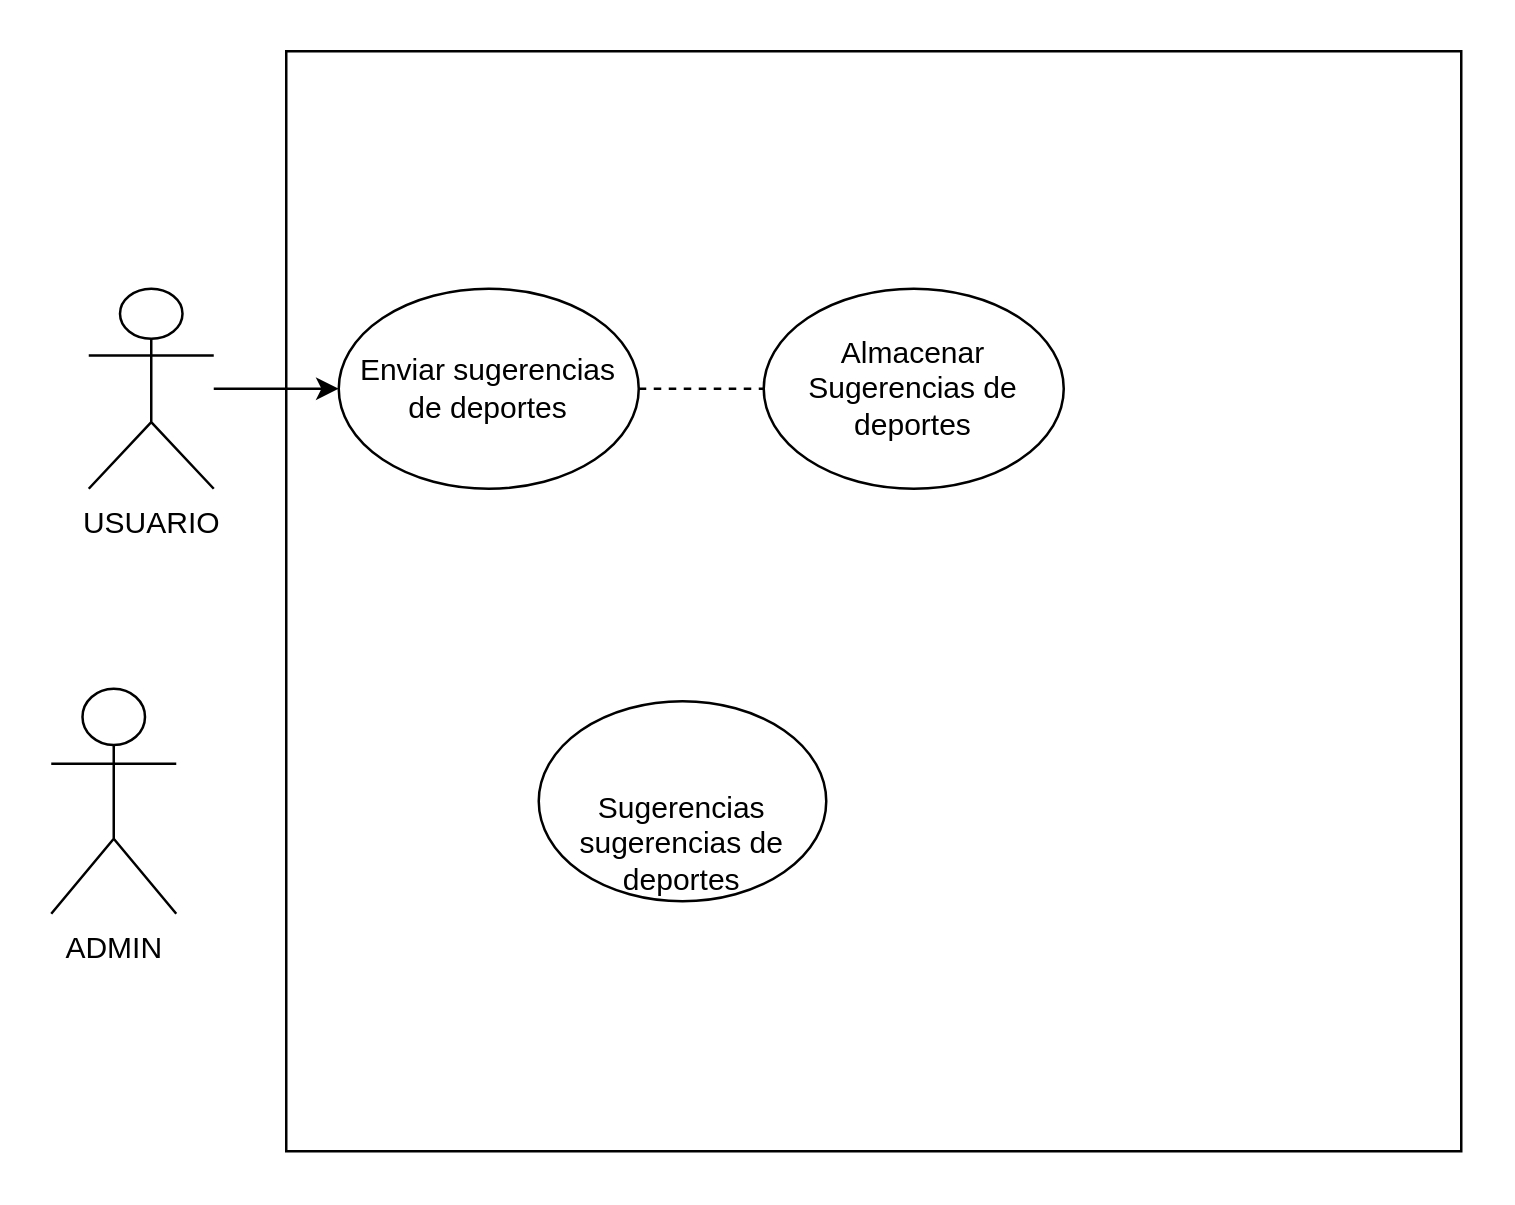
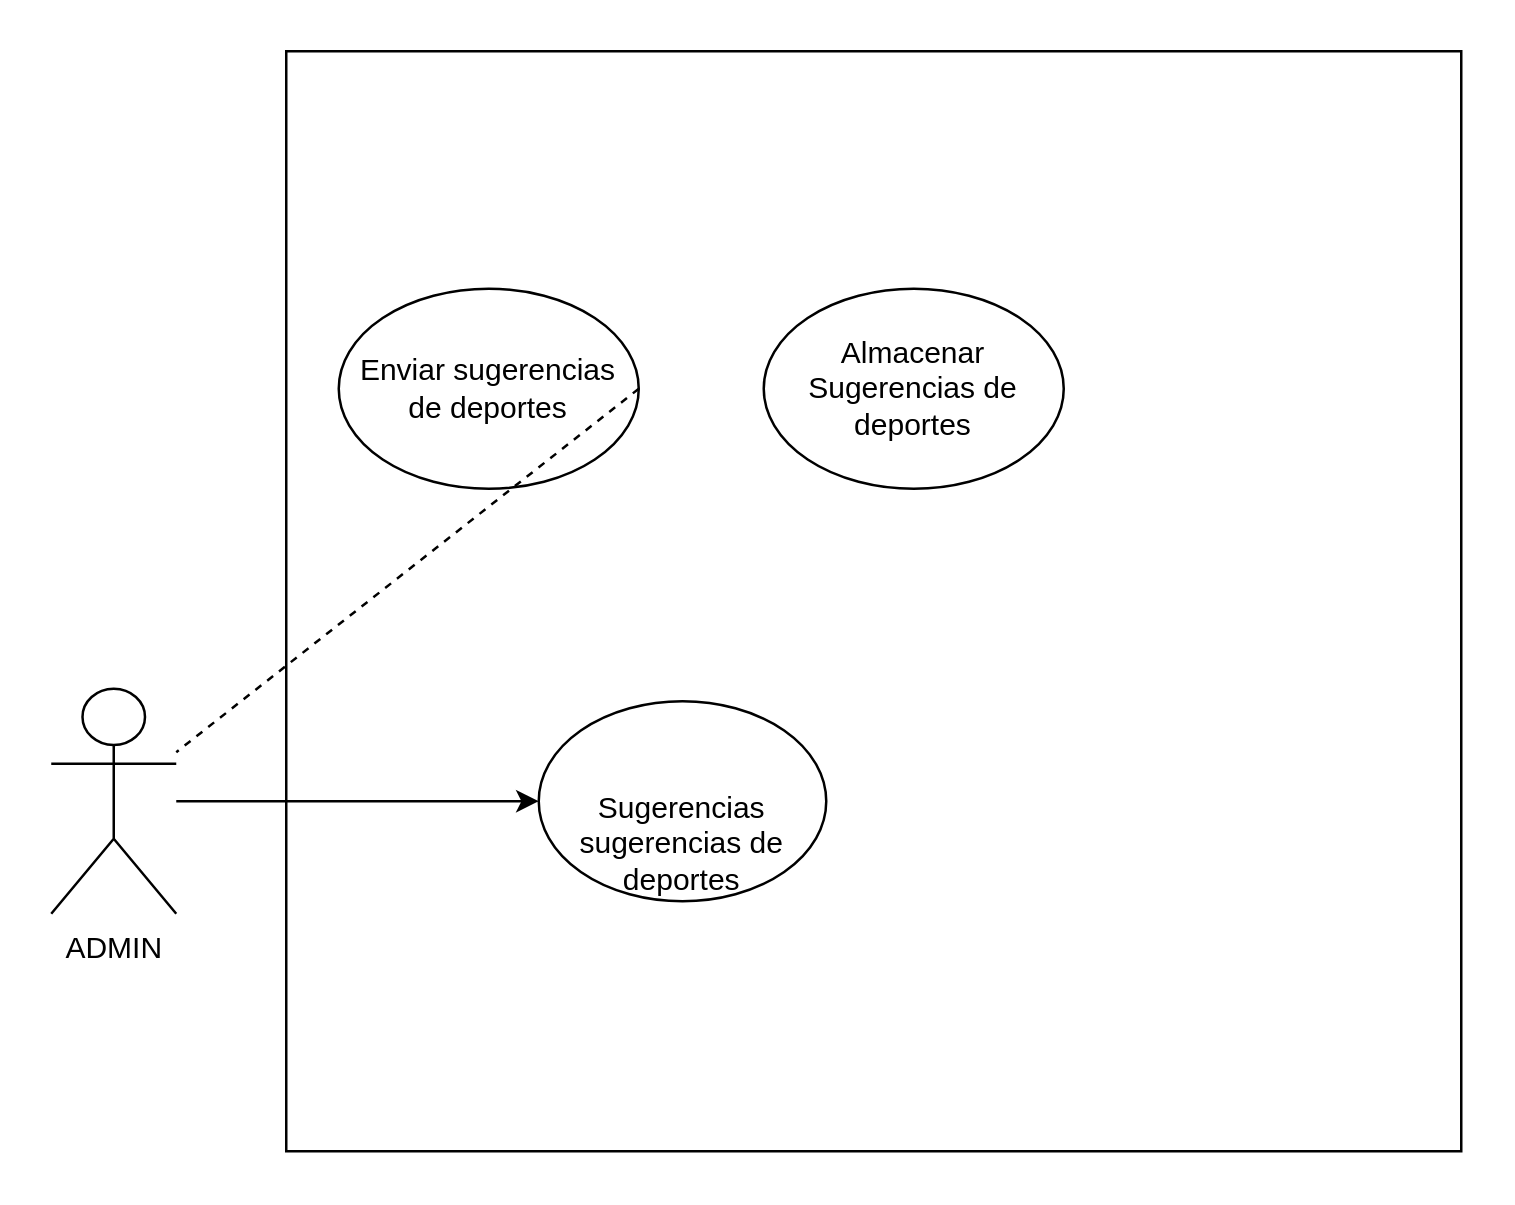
(151, 389) -> none
(268, 389) -> none
(701, 389) -> (408, 570)
none -> (350, 801)
